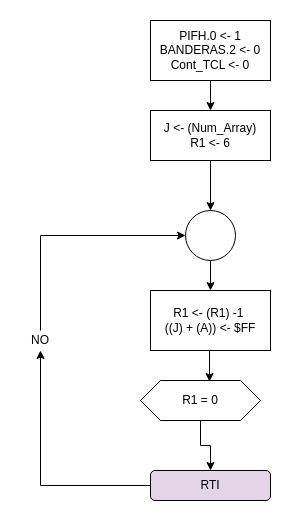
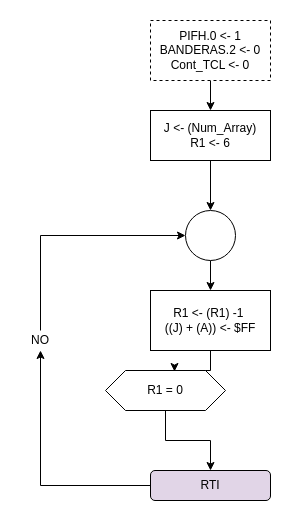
(211, 51) -> (211, 51)
(201, 401) -> (166, 391)
